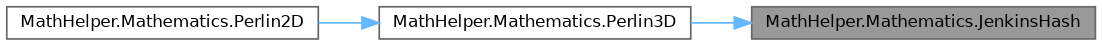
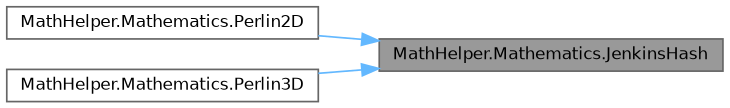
(340, 23) -> (340, 38)
